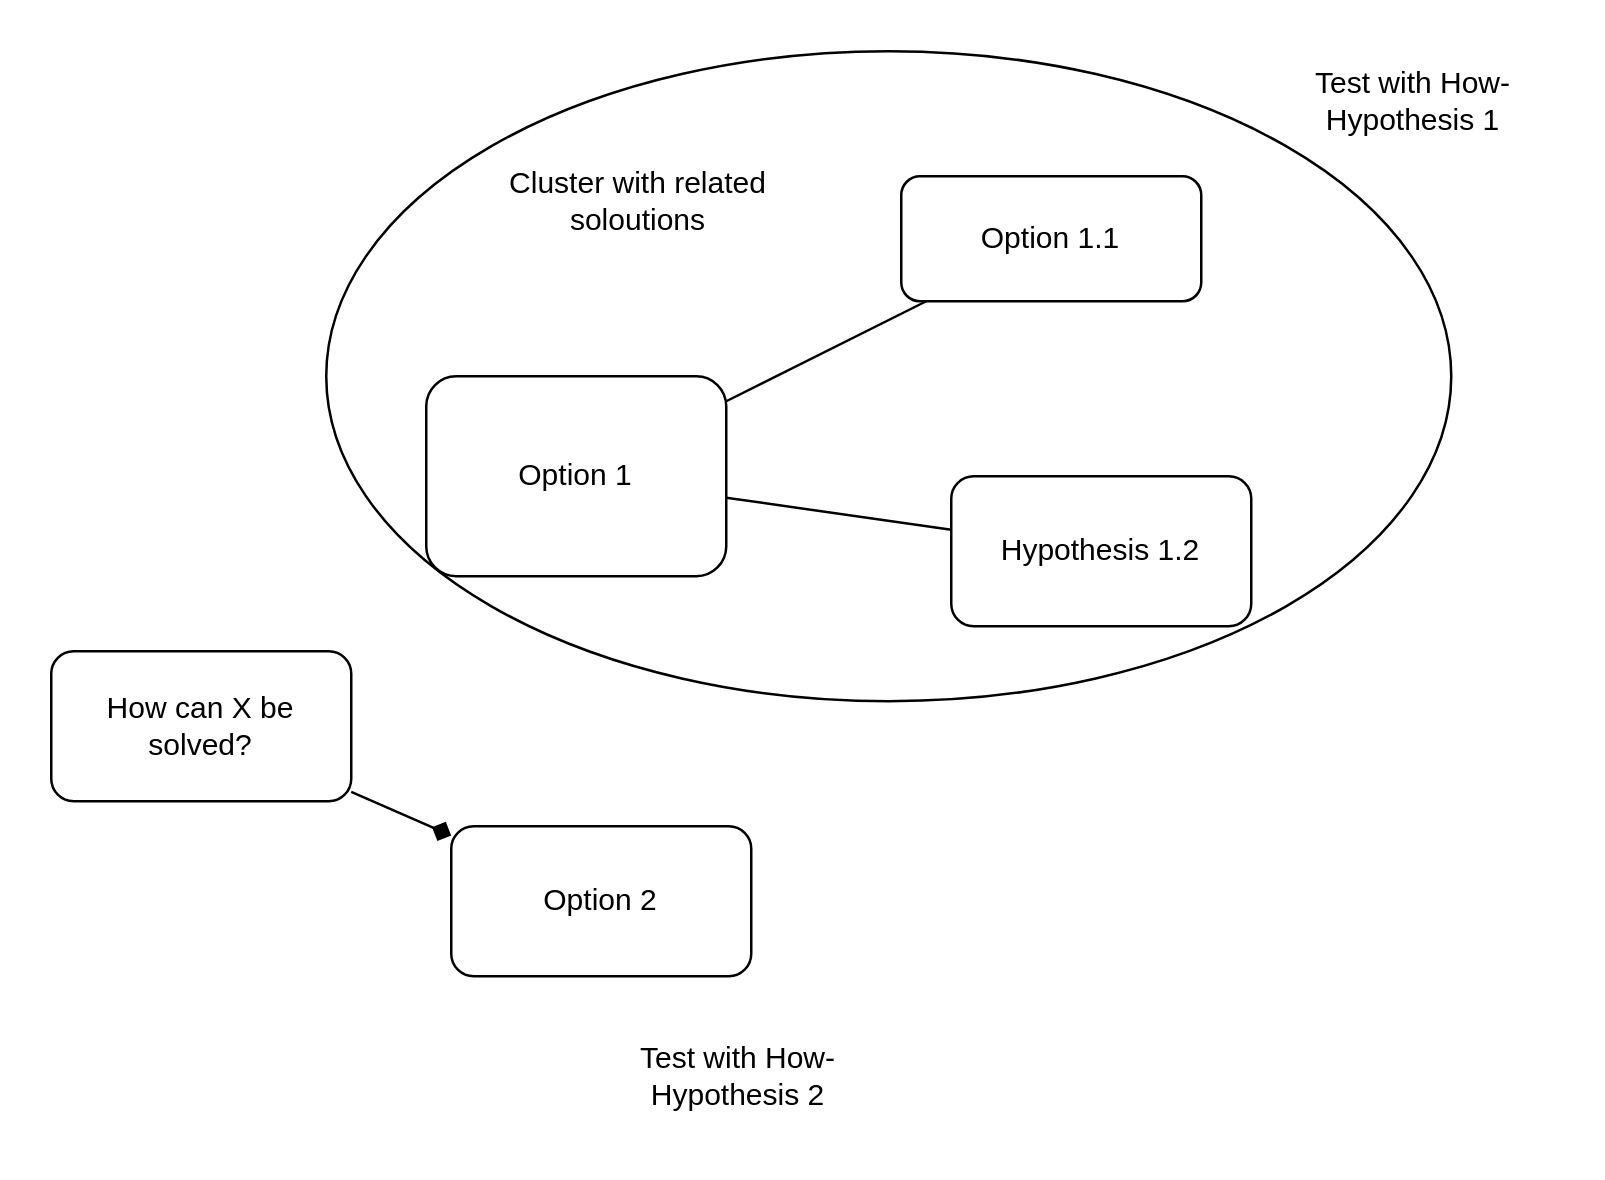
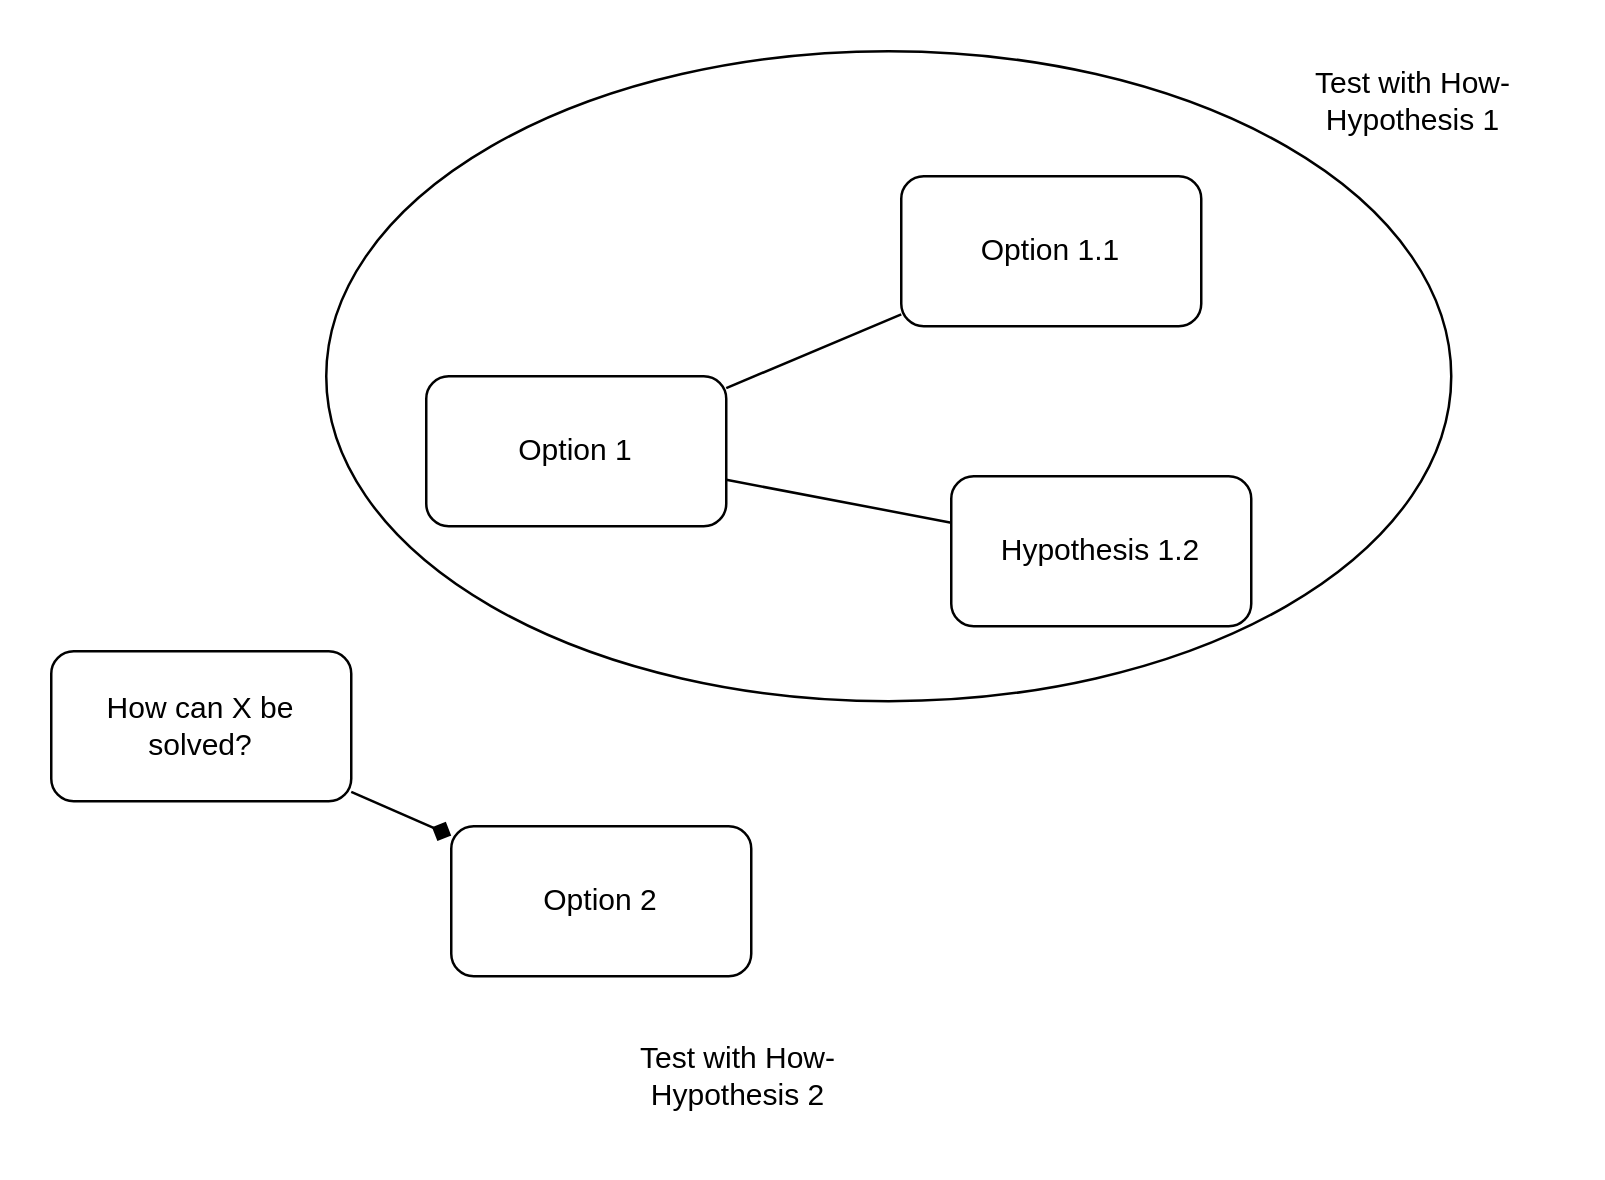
(639, 201) -> none
(1051, 239) -> (1051, 251)
(576, 476) -> (576, 451)
